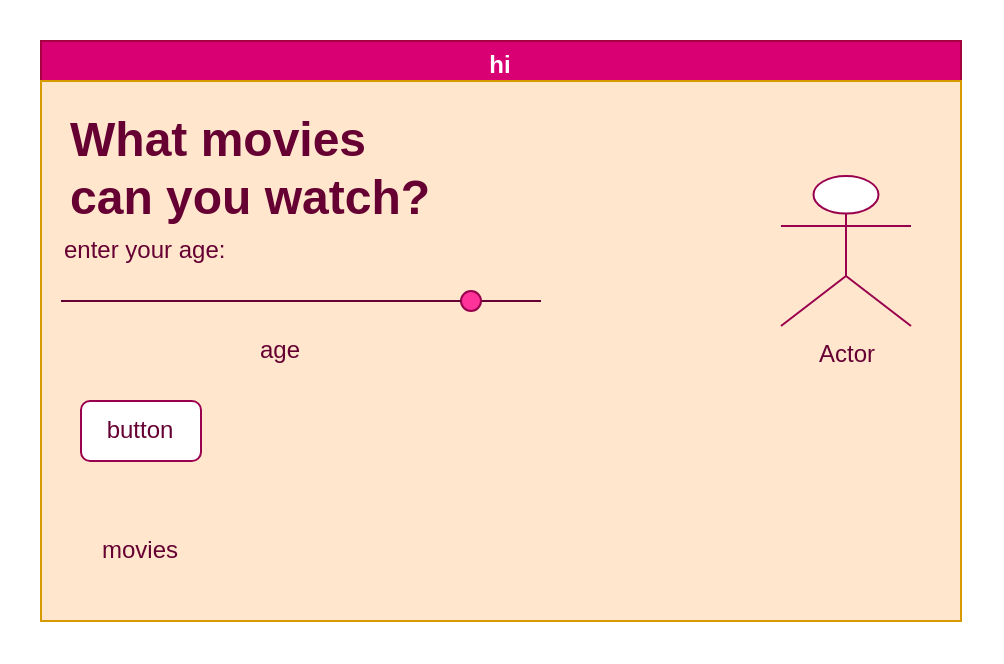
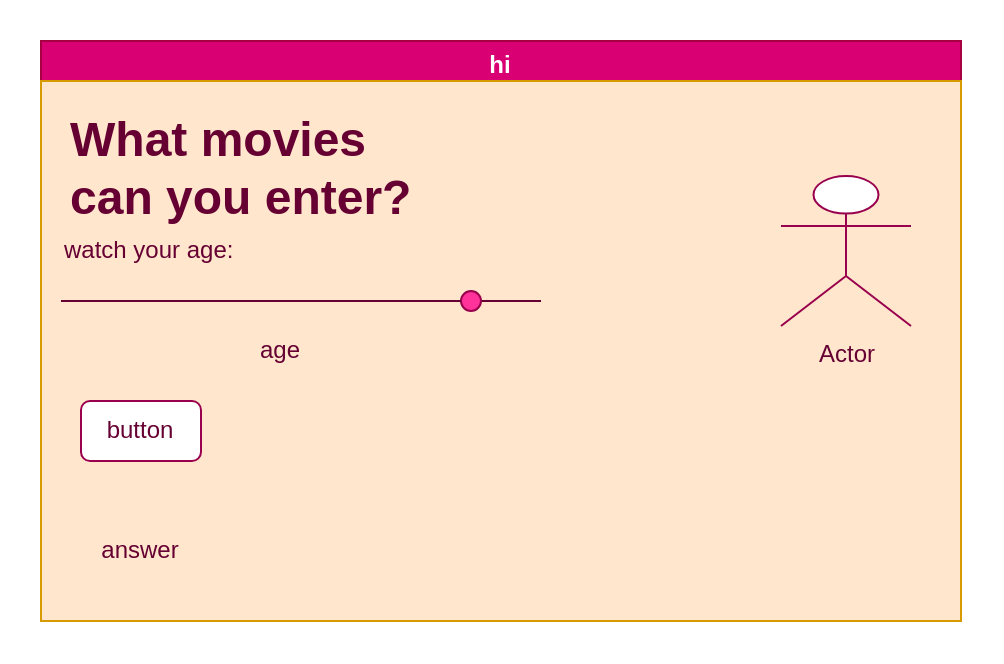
(230, 95) -> (230, 95)
(156, 251) -> (156, 251)
(141, 551) -> (141, 551)
